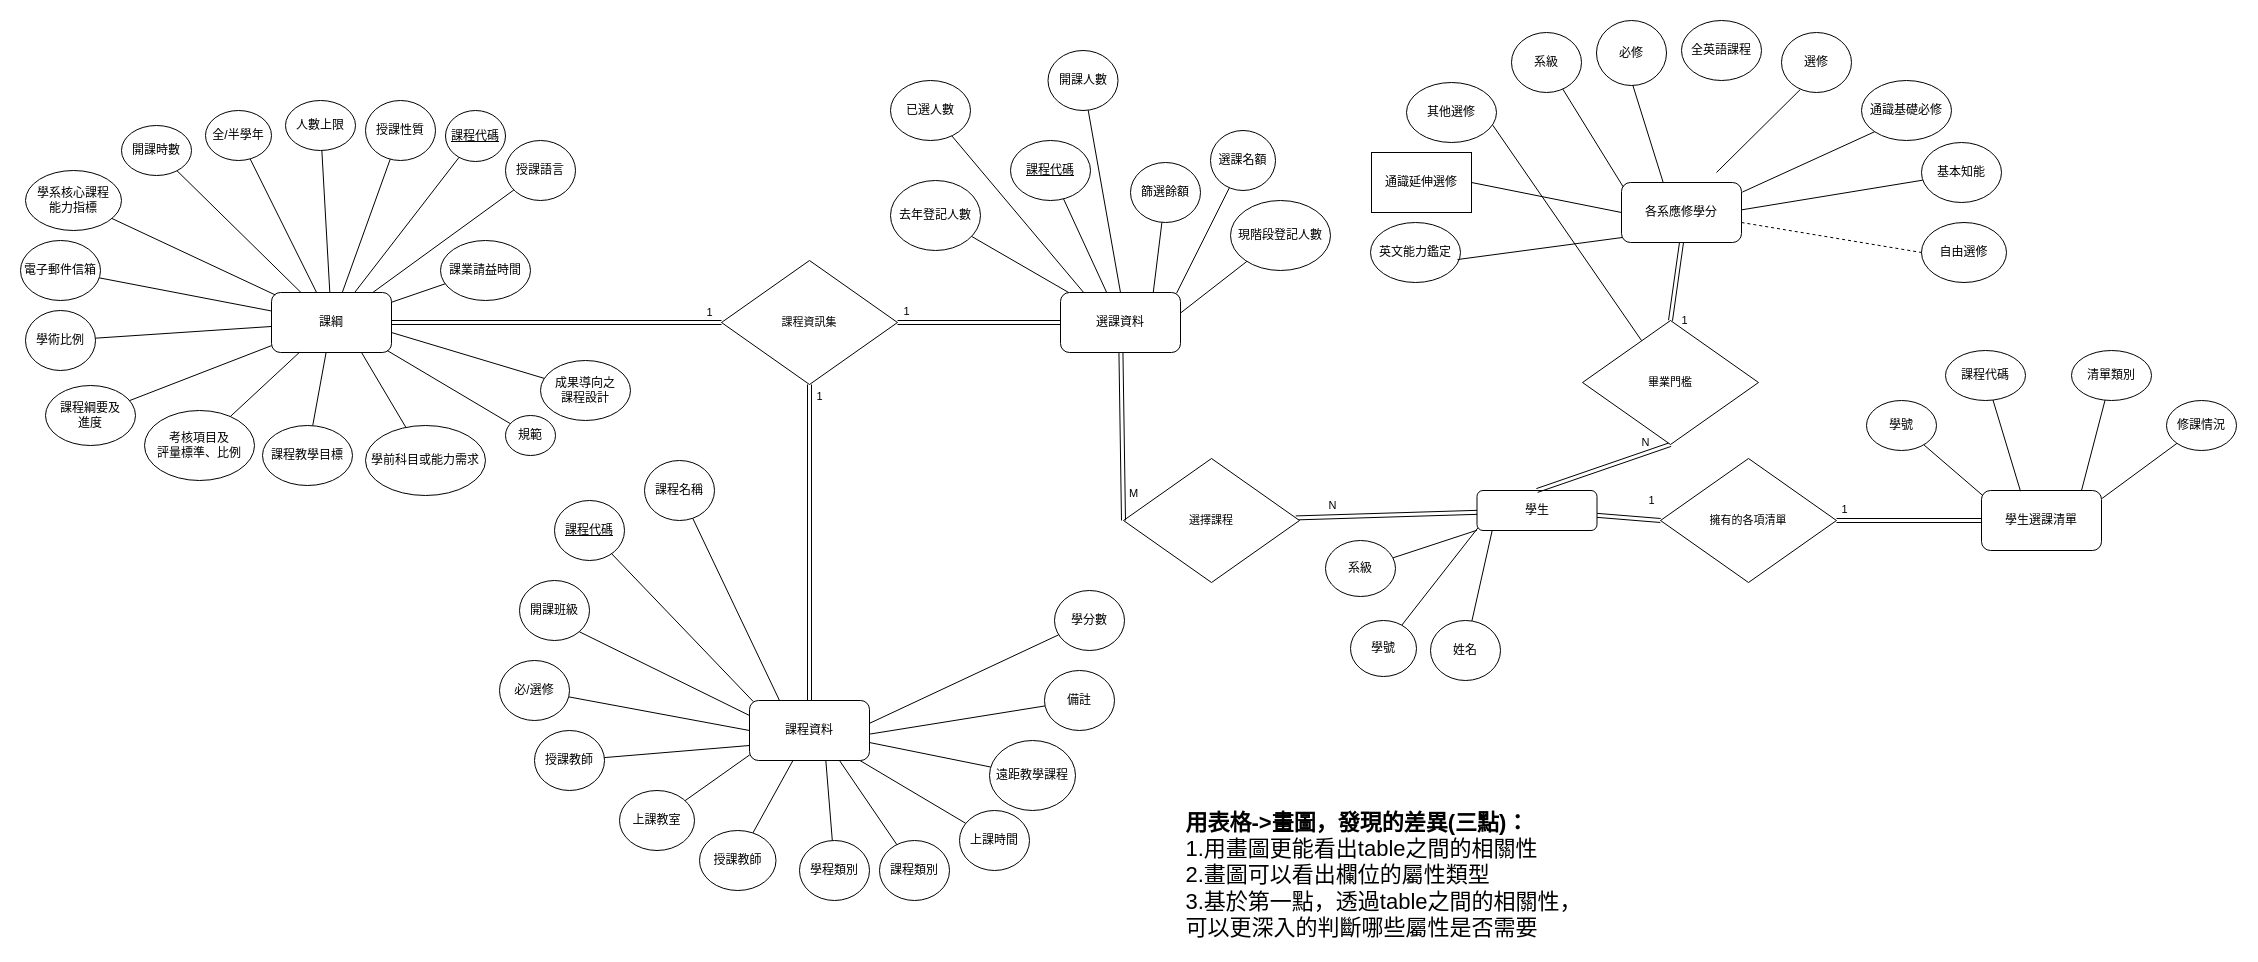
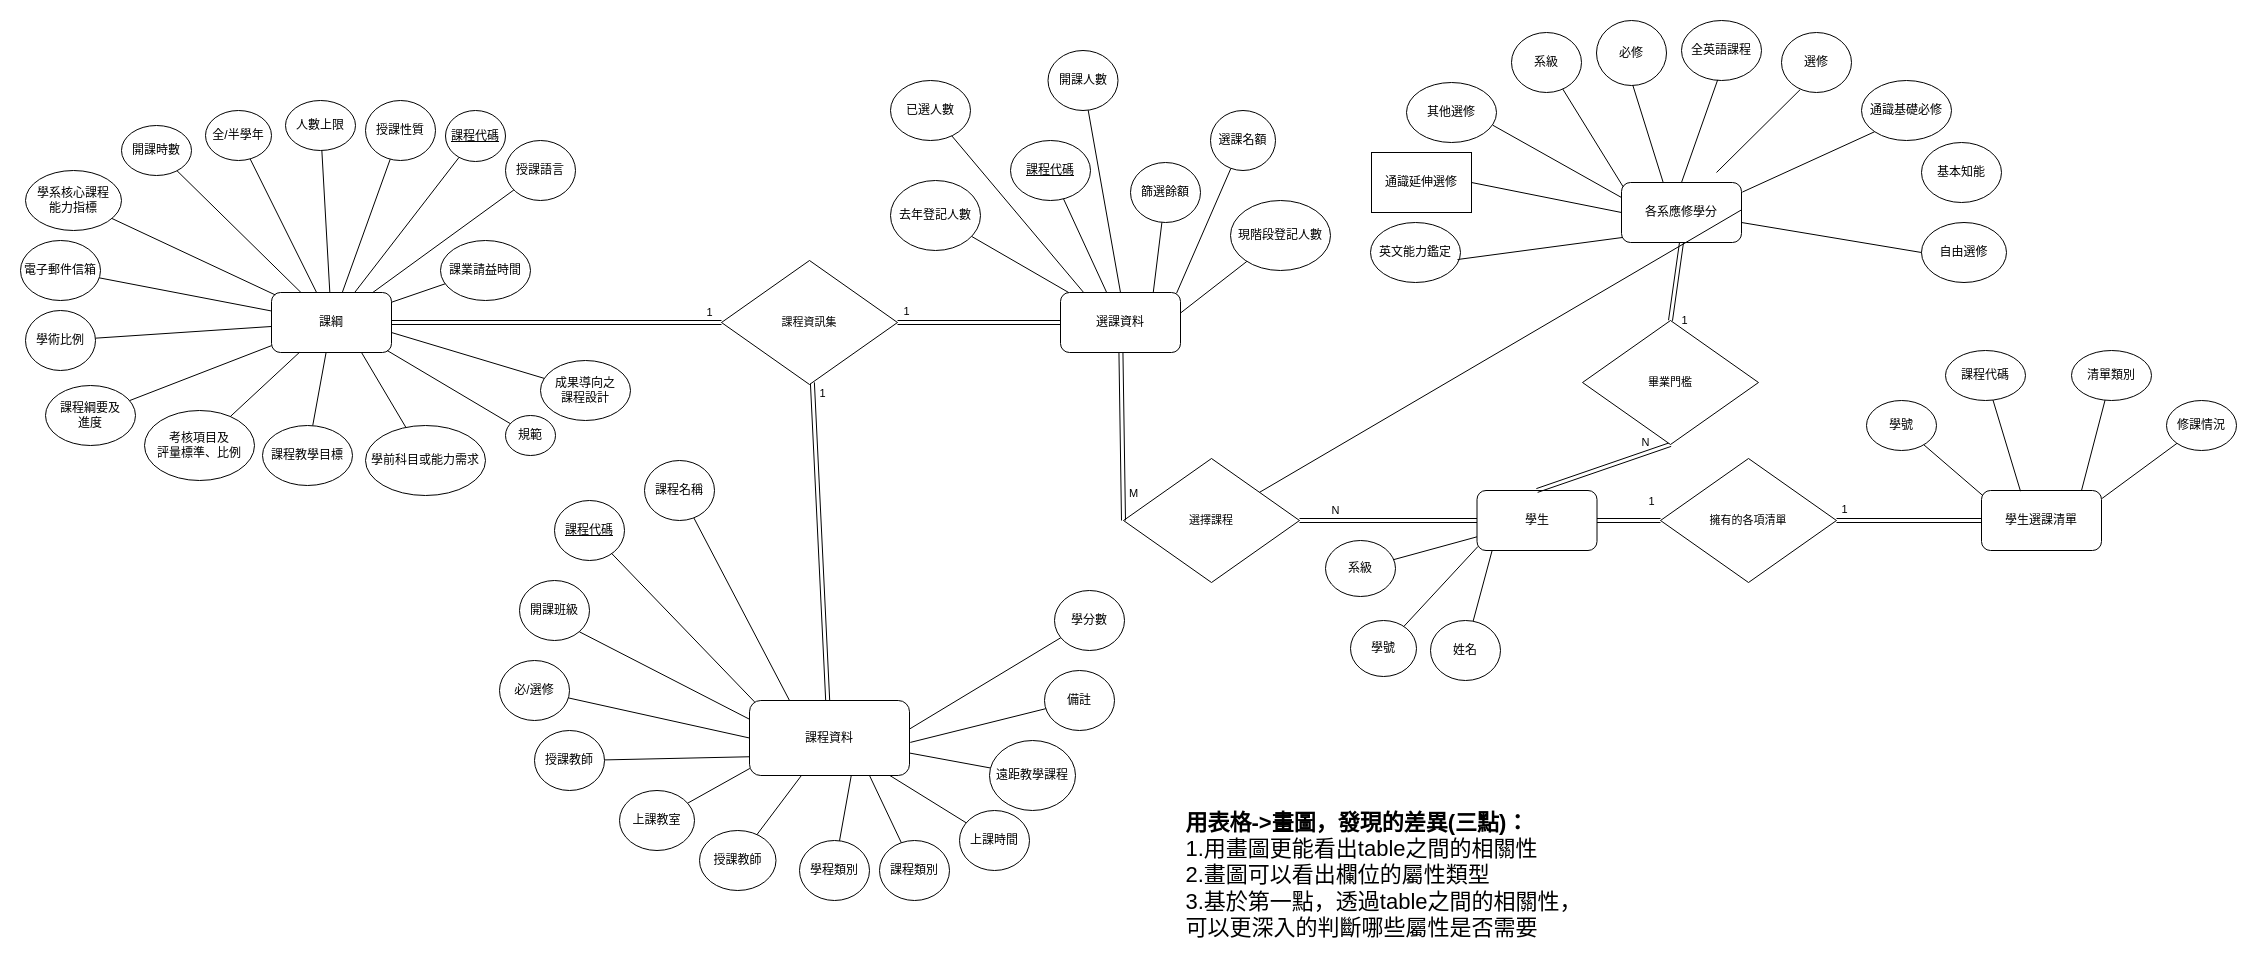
none -> (1700, 131)
(1243, 161) -> (1243, 141)
(1832, 195) -> (1501, 351)
(1567, 233) -> (1557, 161)
(1832, 238) -> (1832, 238)
(1537, 511) -> (1537, 521)
(810, 731) -> (830, 738)
